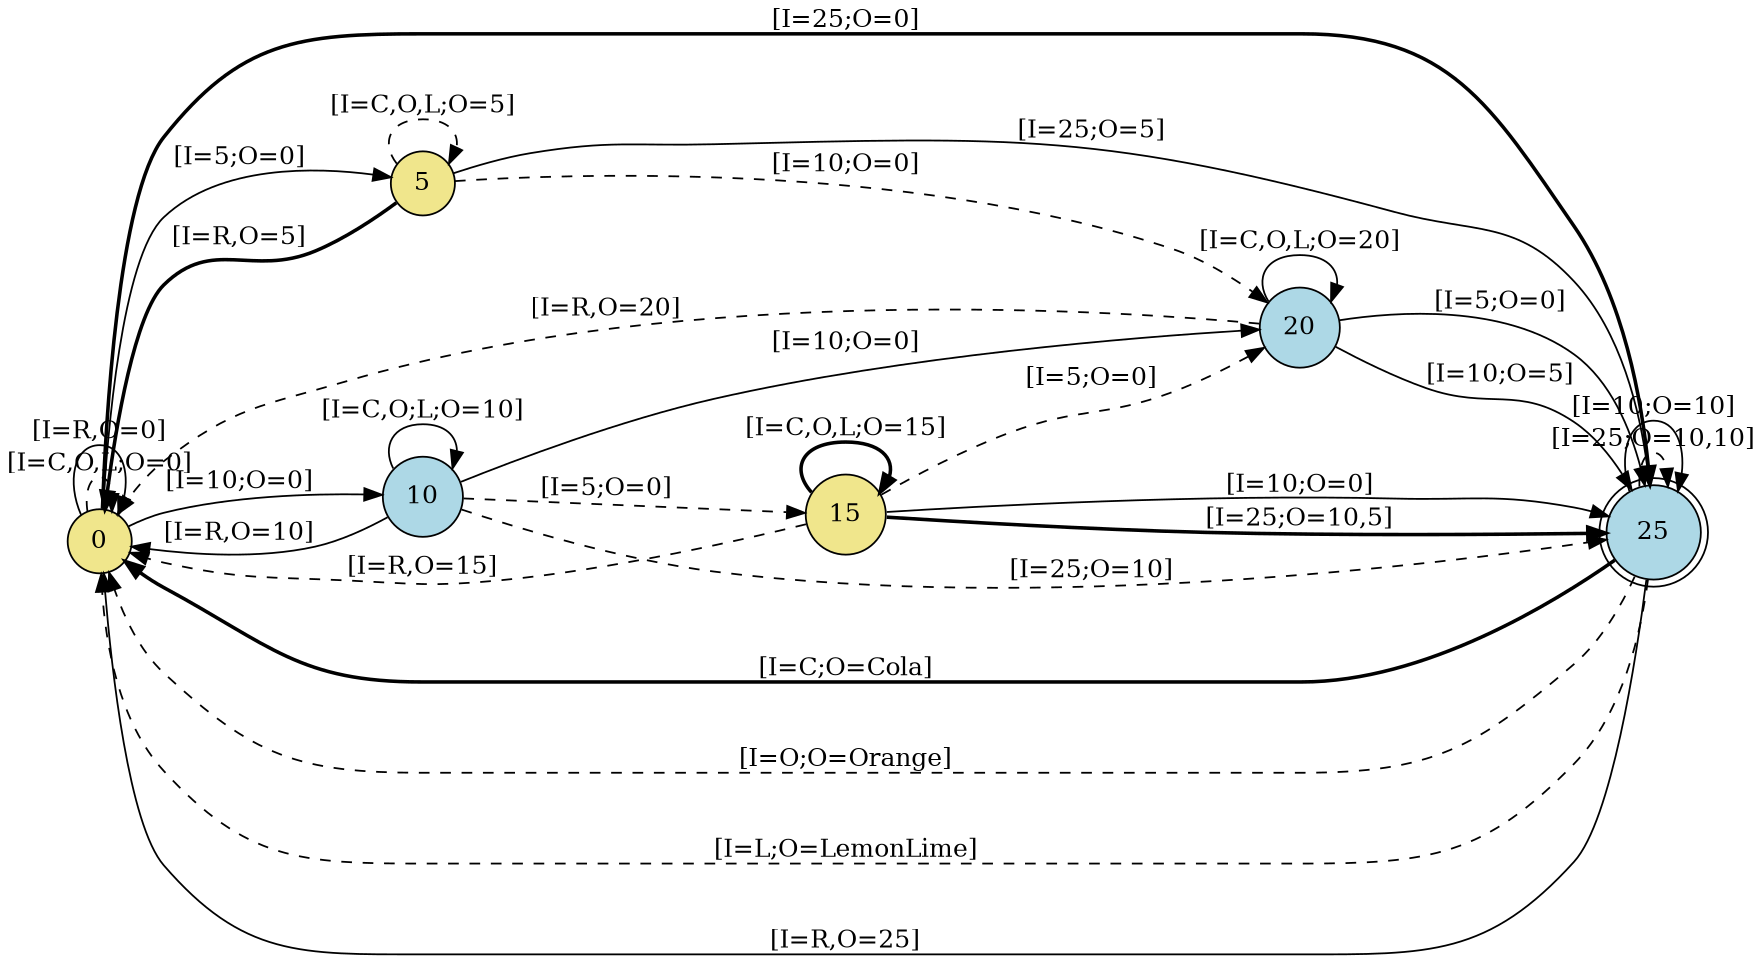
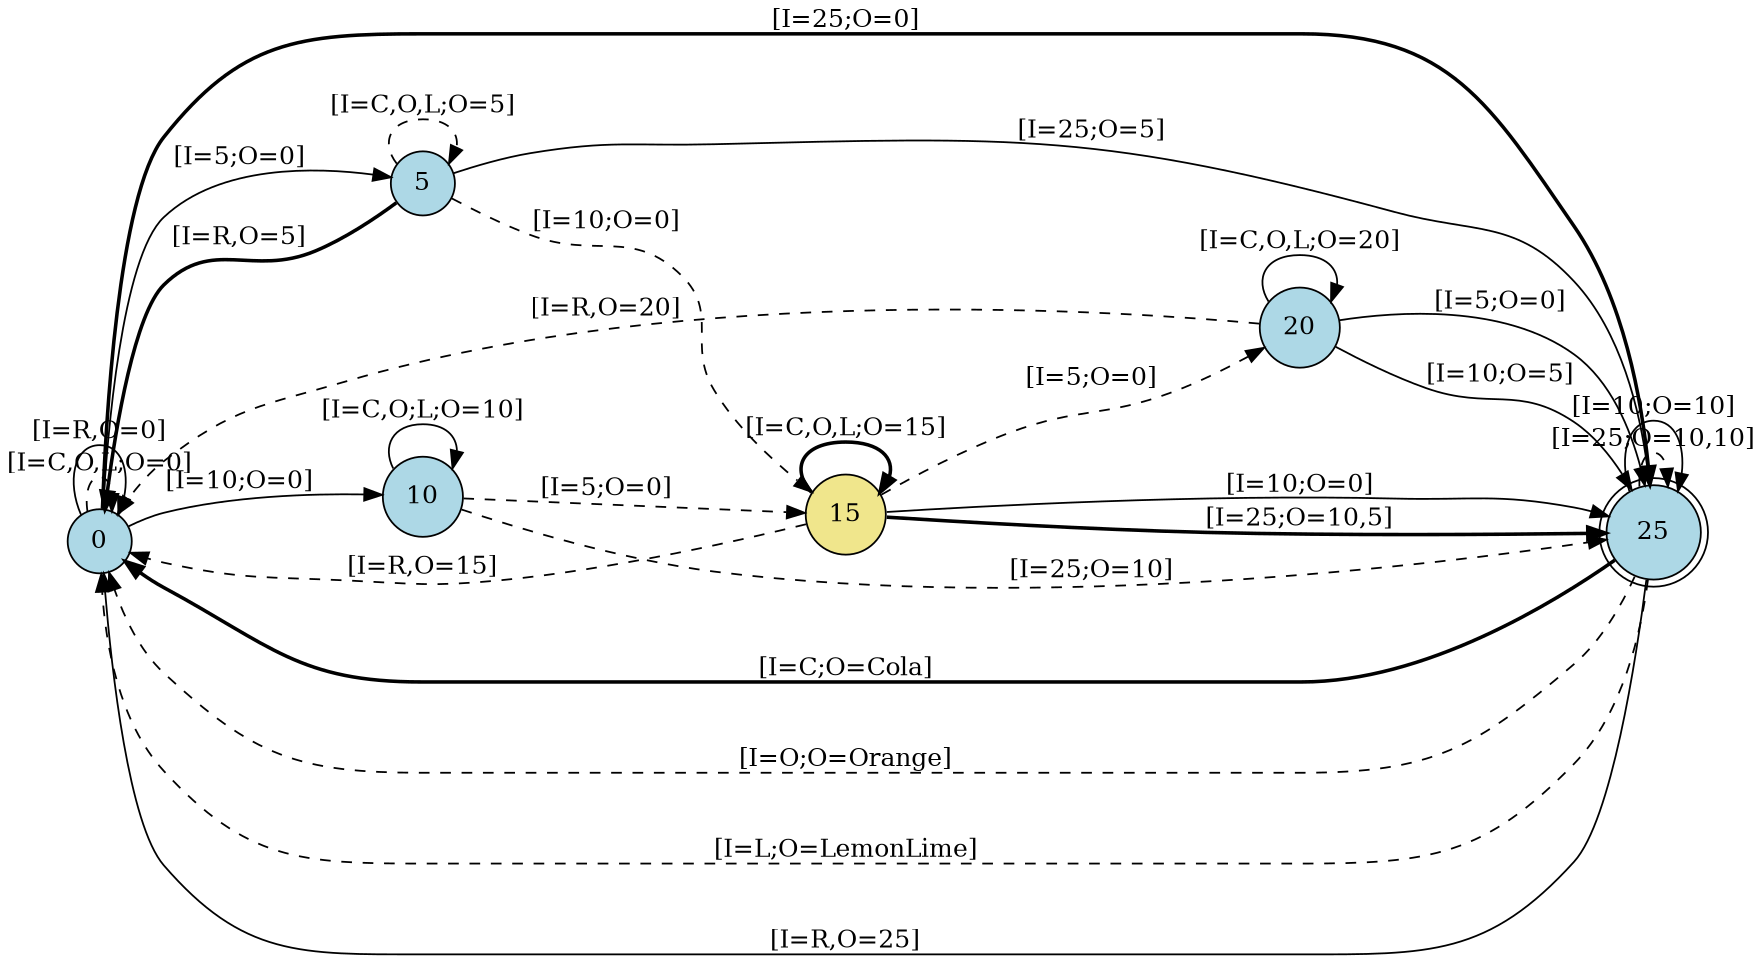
(423, 183) -> (423, 183)
(862, 187) -> (681, 275)
(844, 374) -> none
(100, 541) -> (100, 541)
(272, 553) -> none
